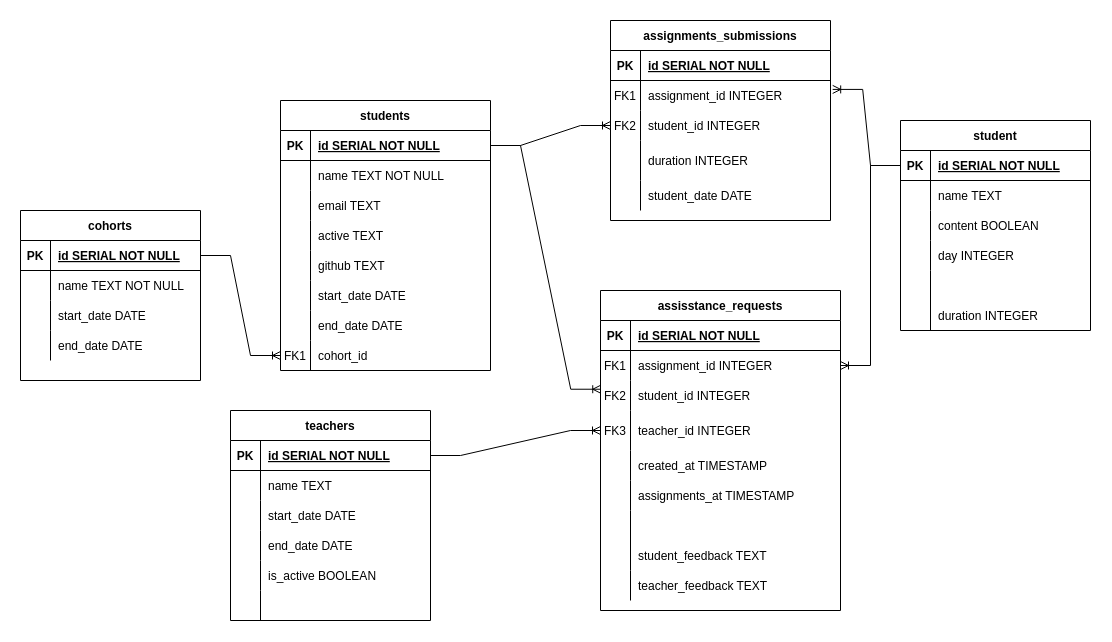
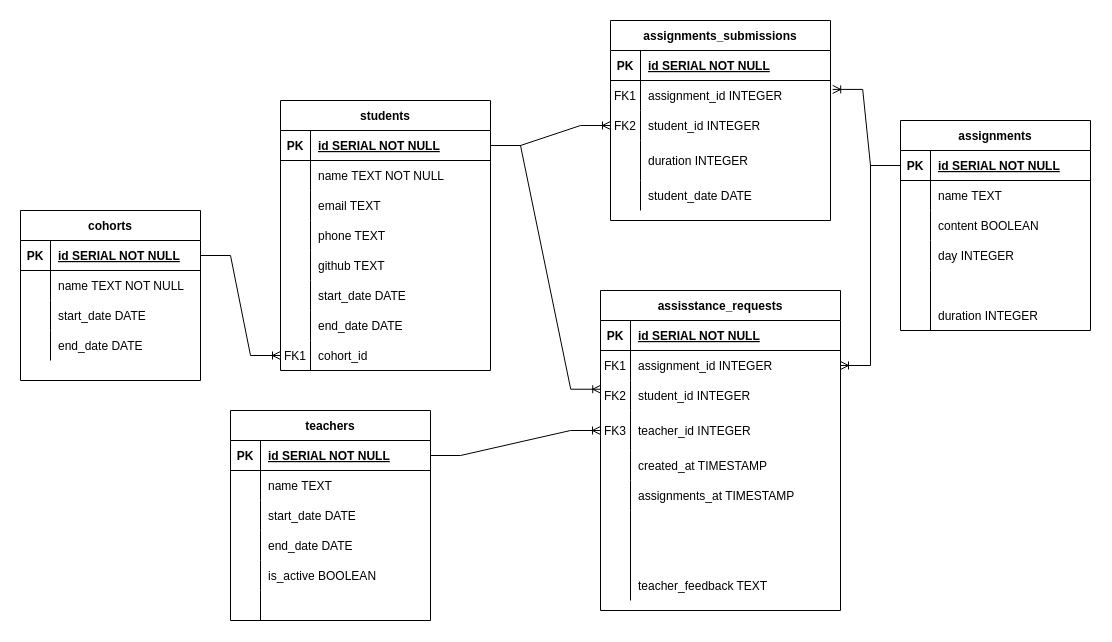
(995, 136) -> (995, 136)
(352, 236) -> (350, 236)
(736, 556) -> none
